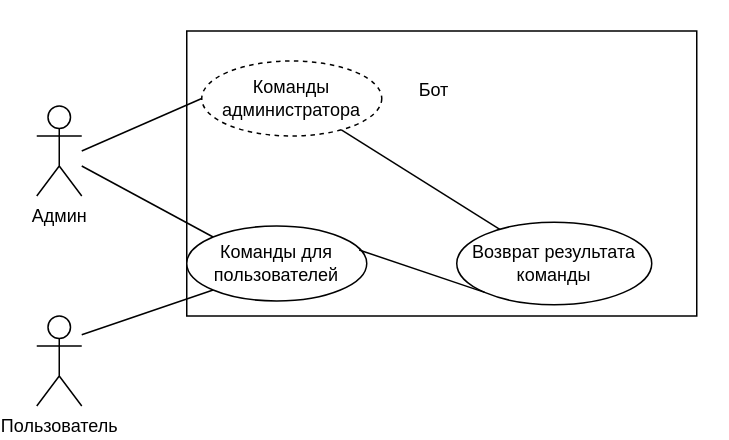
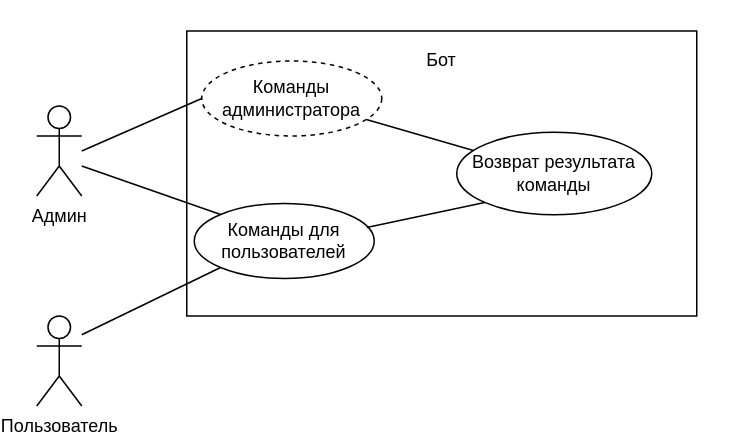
(434, 91) -> (442, 61)
(277, 263) -> (284, 241)
(554, 263) -> (554, 173)
